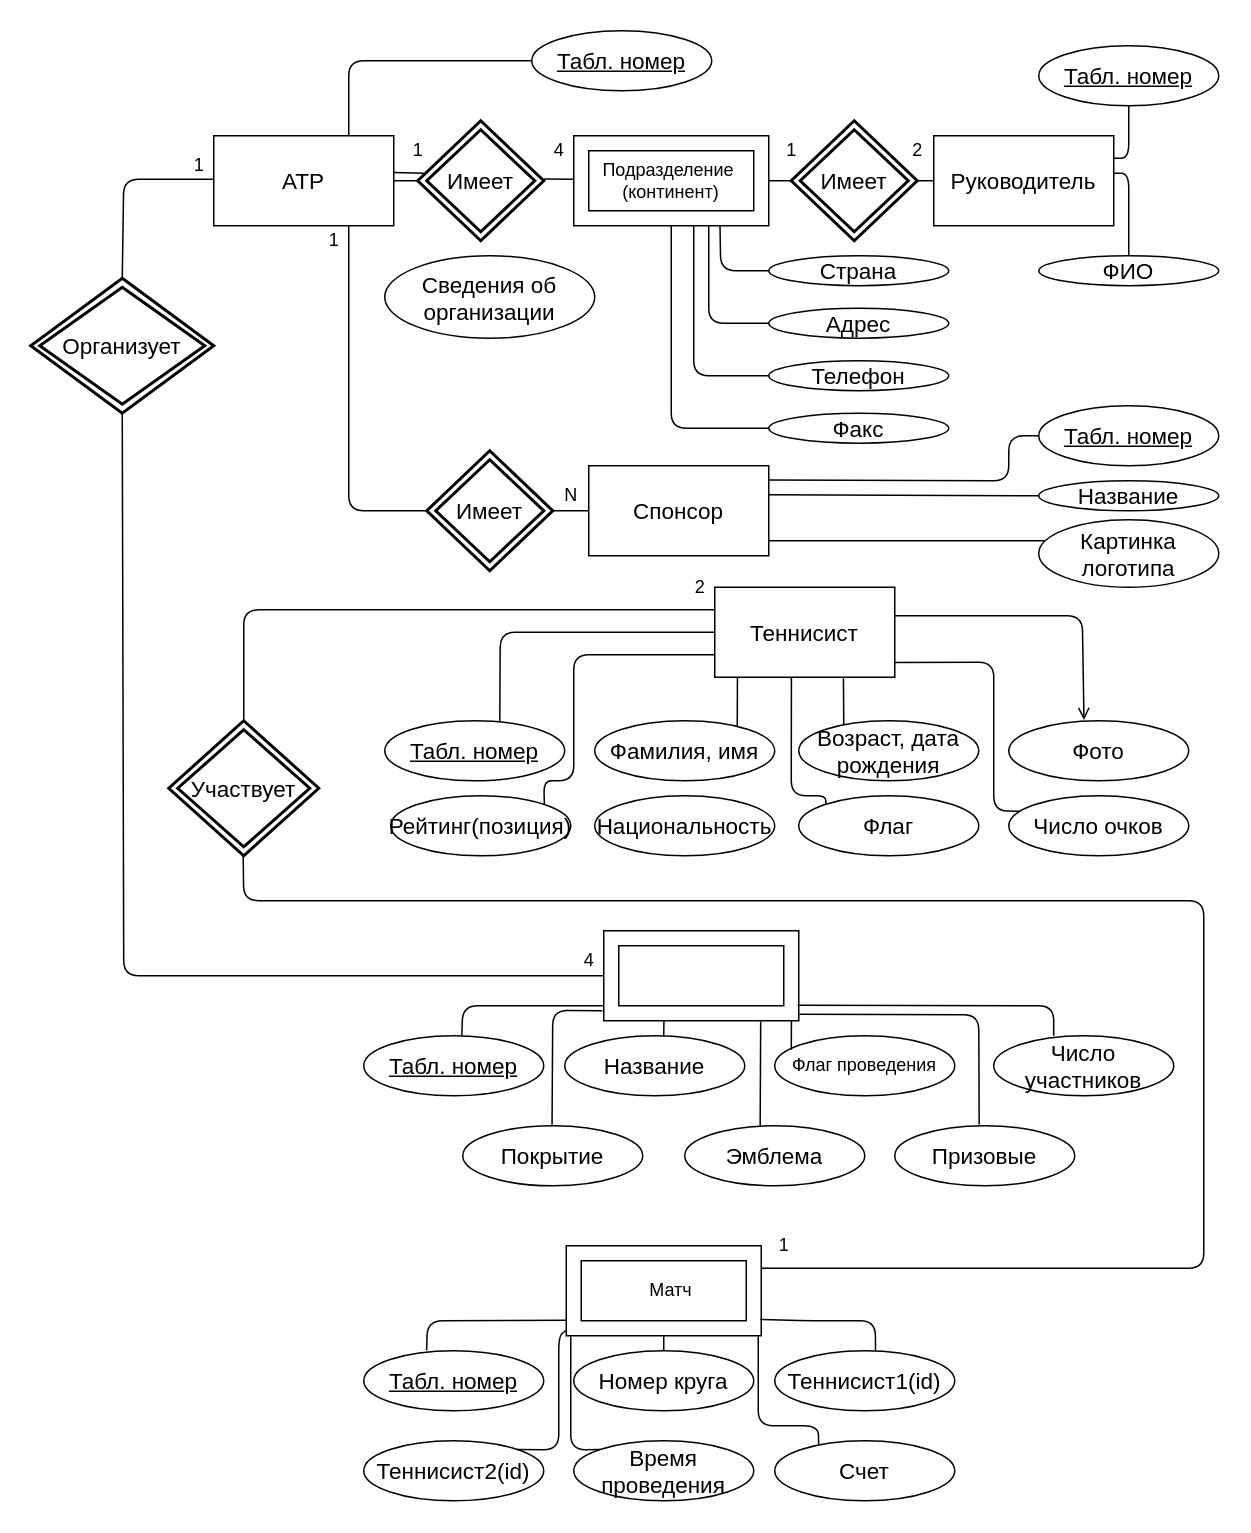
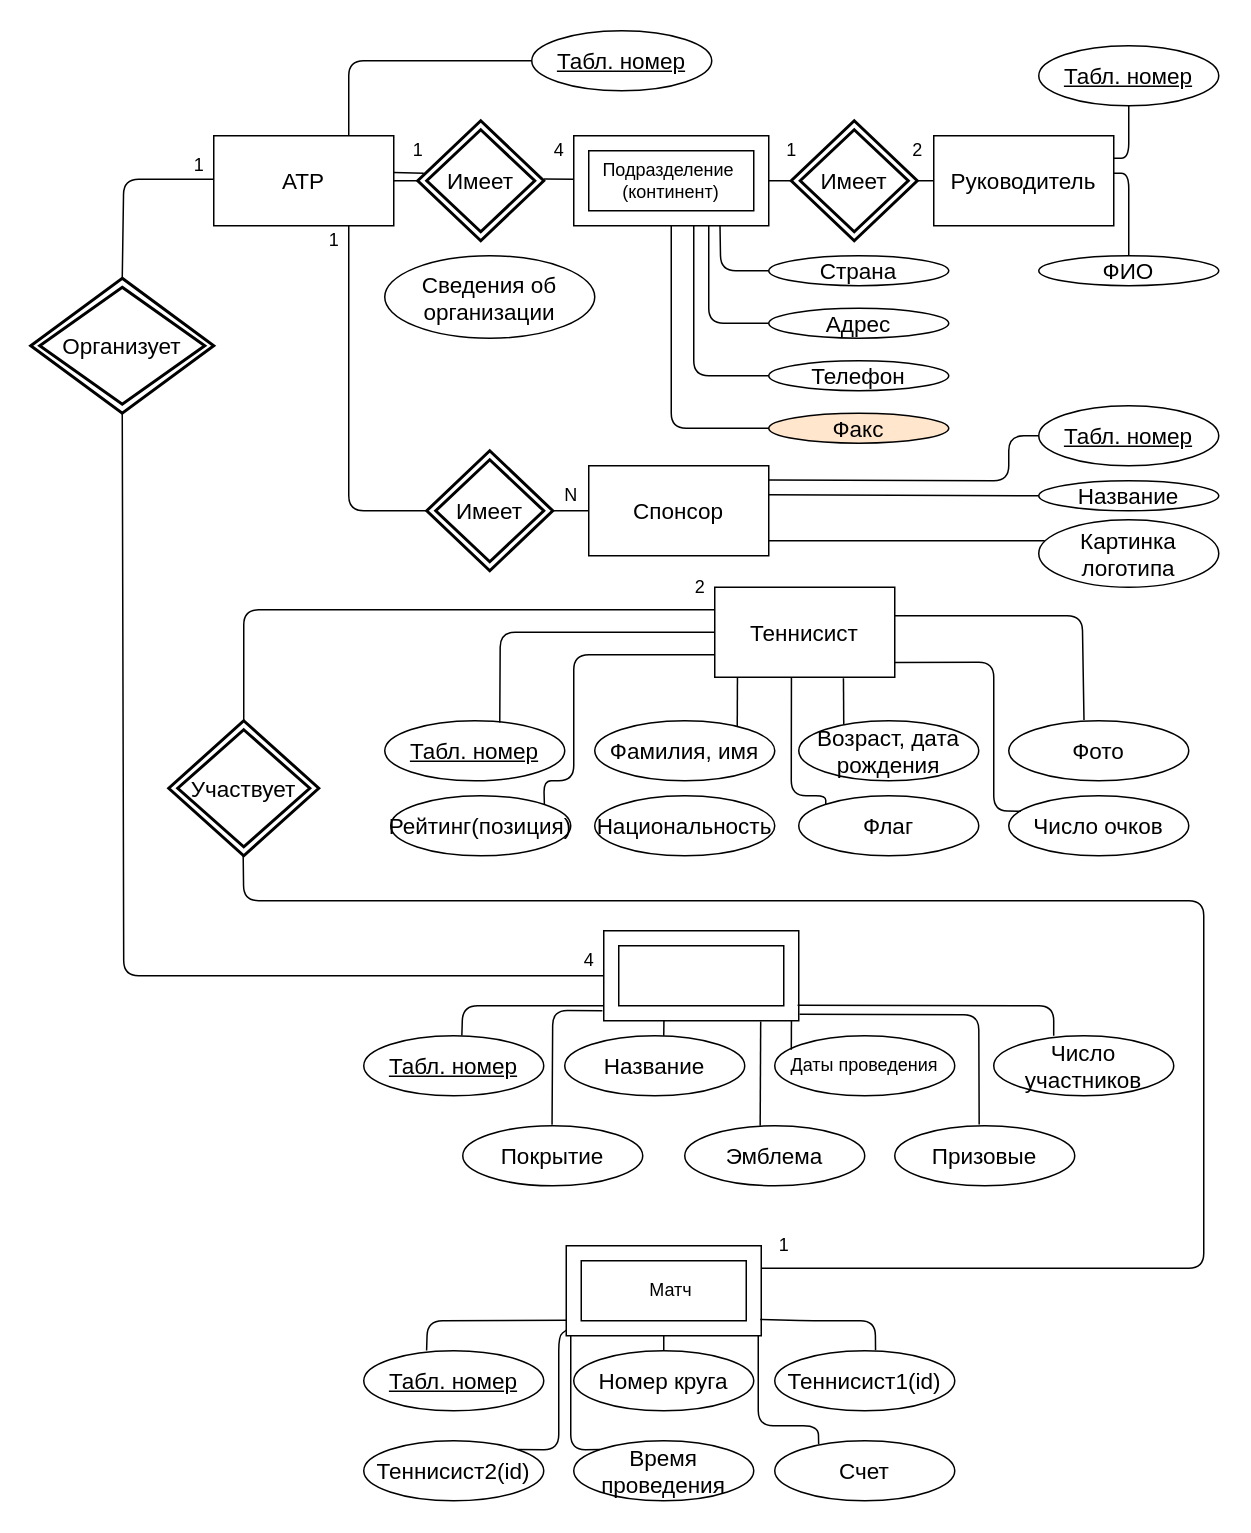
(859, 428) -> (859, 428)
(1084, 713) -> (1084, 714)
(865, 1066) -> (865, 1066)
